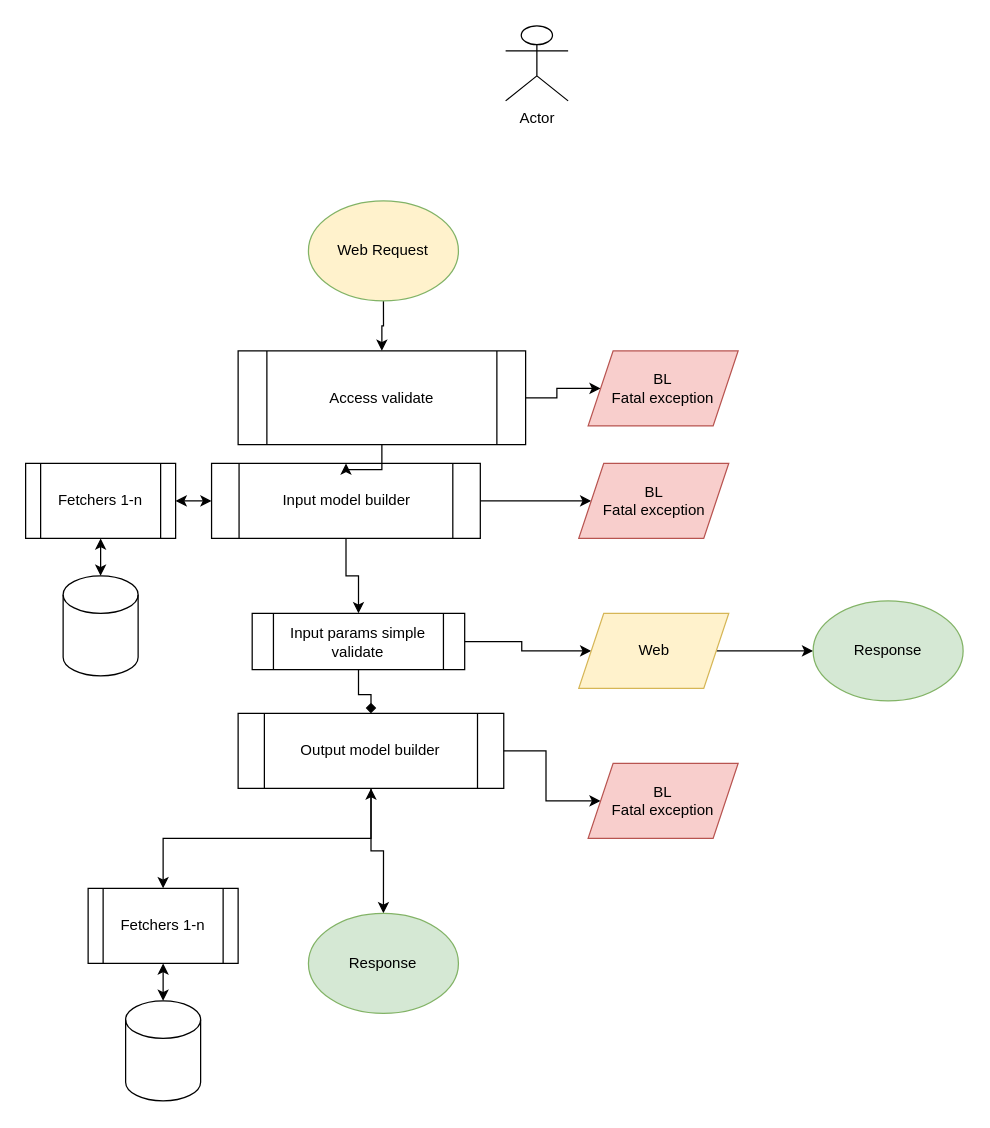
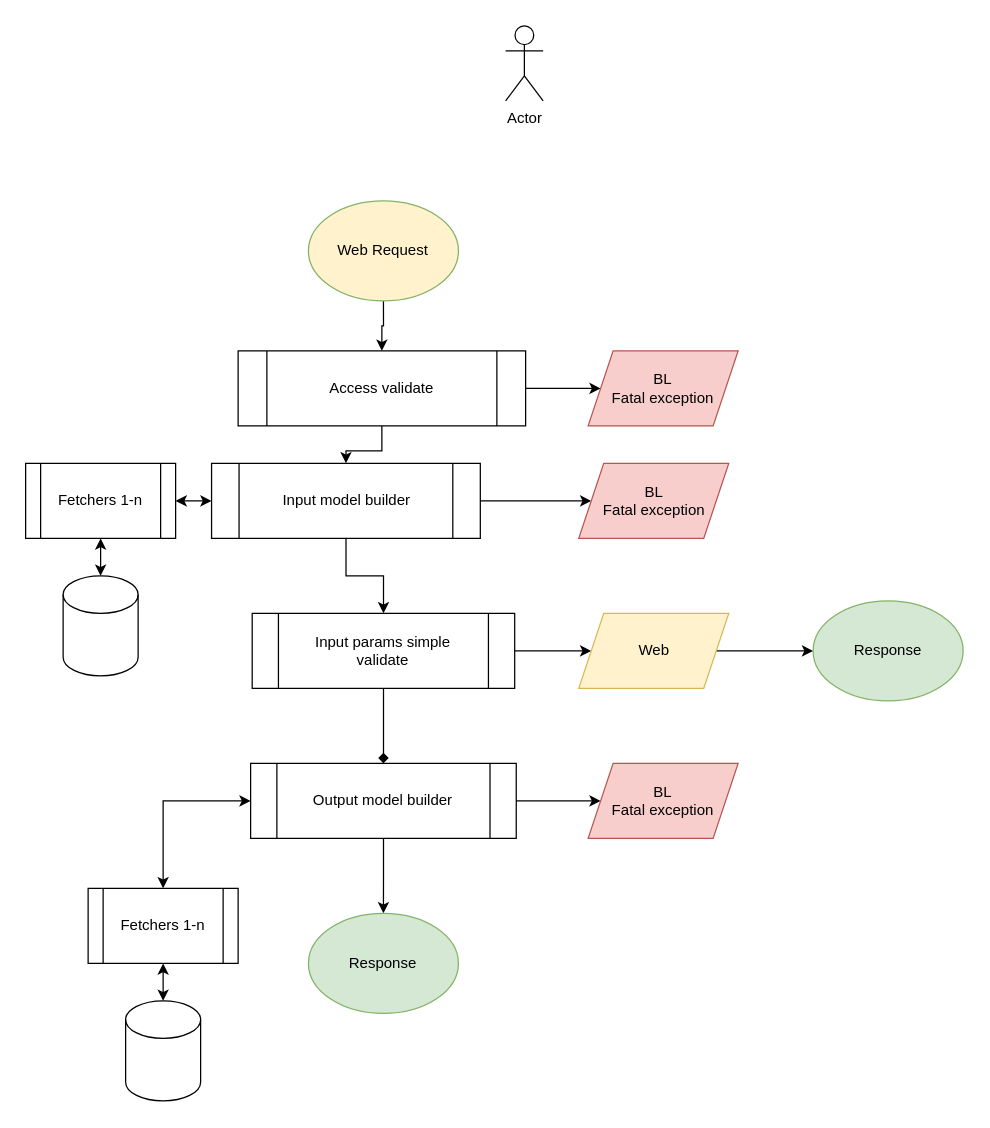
(537, 63) -> (524, 63)
(382, 398) -> (382, 388)
(358, 641) -> (383, 651)
(371, 751) -> (383, 801)
